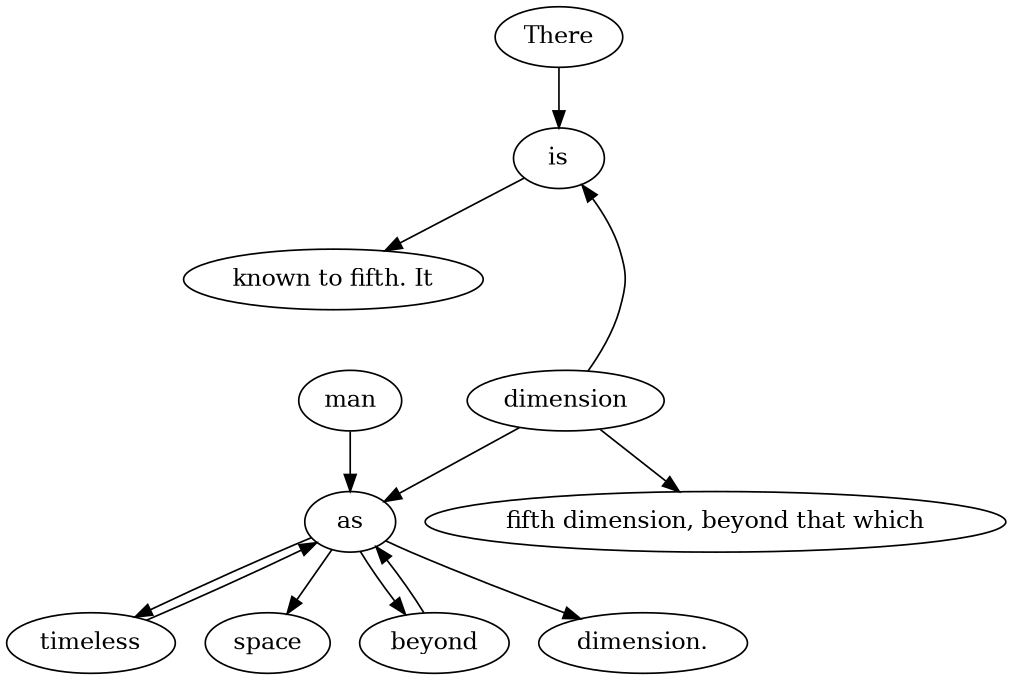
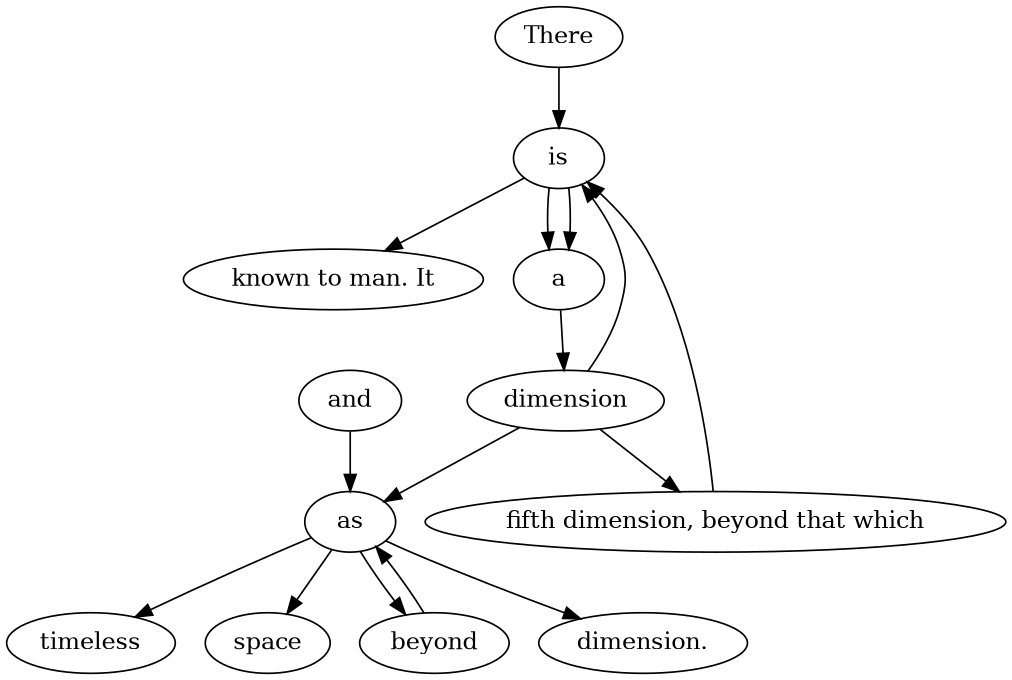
(333, 279) -> (333, 279)
none -> (559, 279)
none -> (681, 332)
(350, 401) -> (350, 401)
(224, 586) -> none
